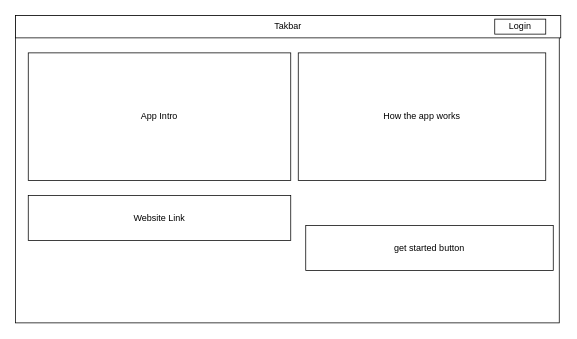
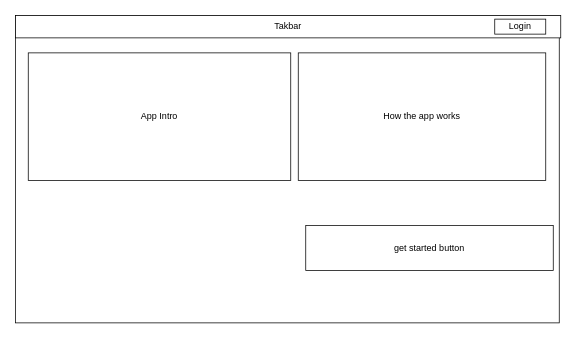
(159, 218) -> none
